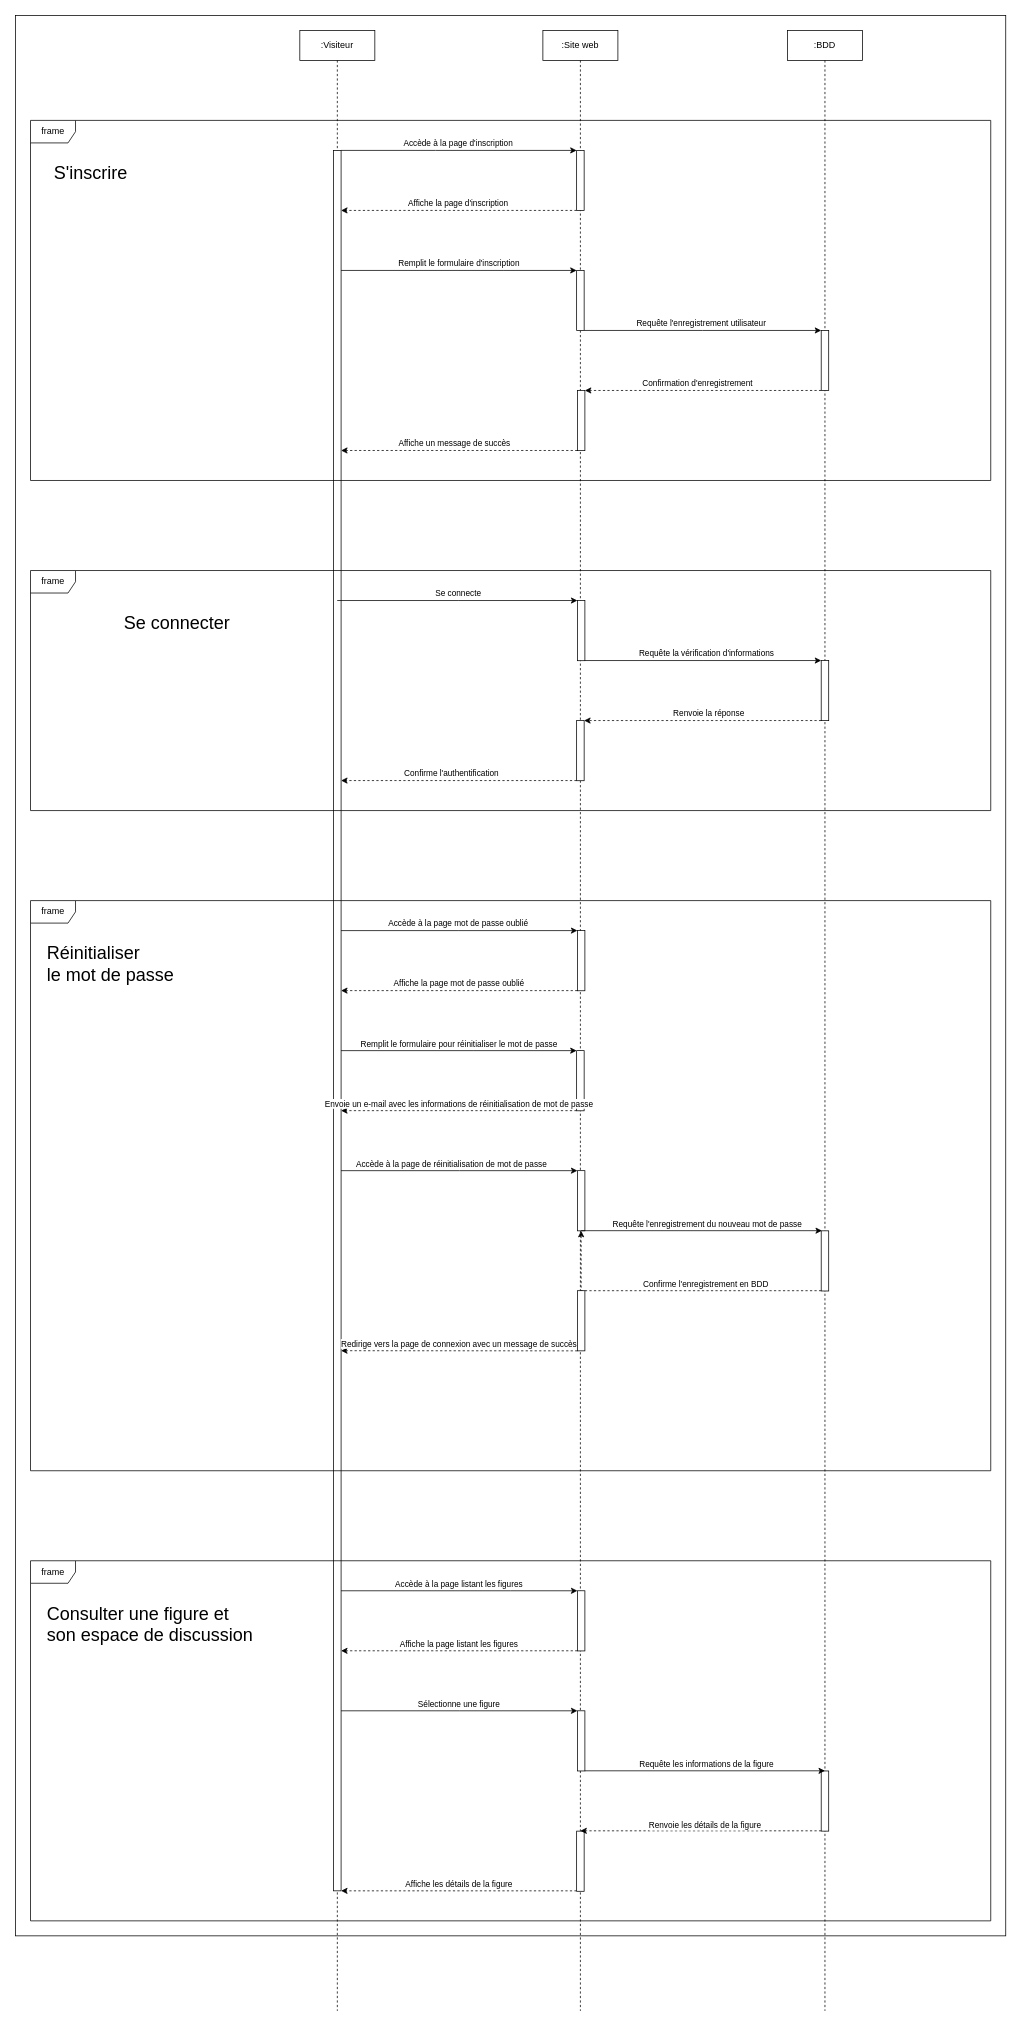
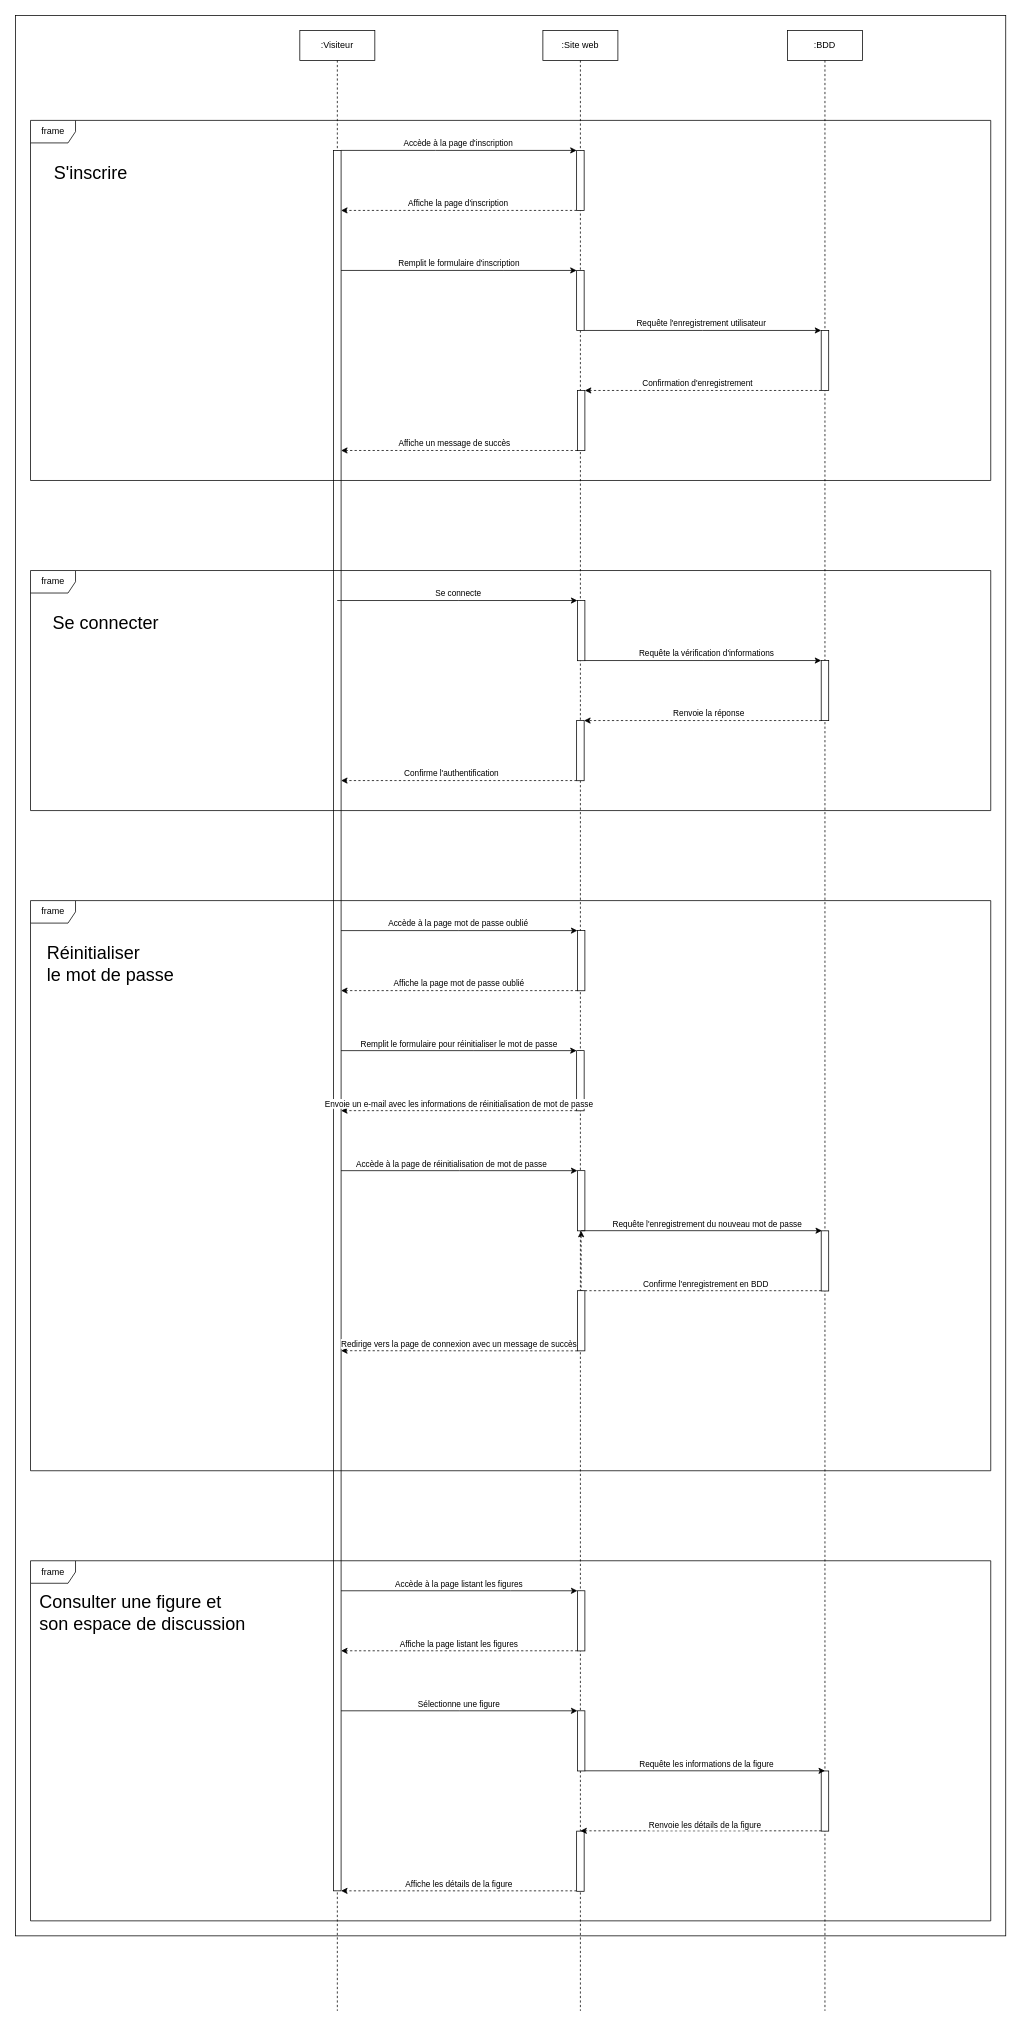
(177, 623) -> (105, 623)
(158, 1624) -> (150, 1613)
